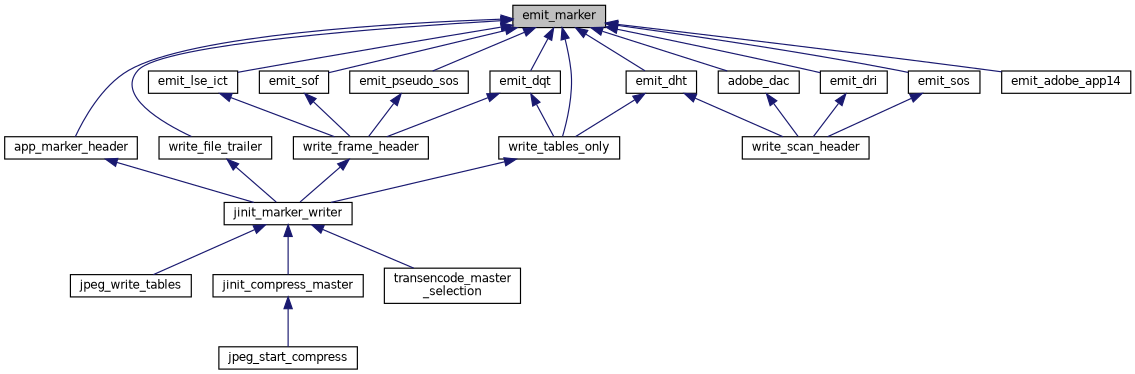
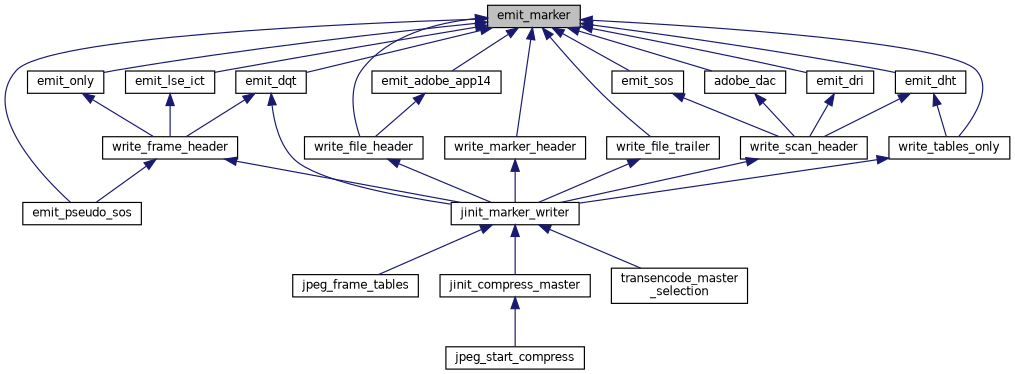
(294, 82) -> (66, 82)
(381, 120) -> (121, 184)
(545, 120) -> (301, 164)
(71, 148) -> (515, 148)
none -> (364, 148)
none -> (654, 182)
(131, 286) -> (356, 286)
